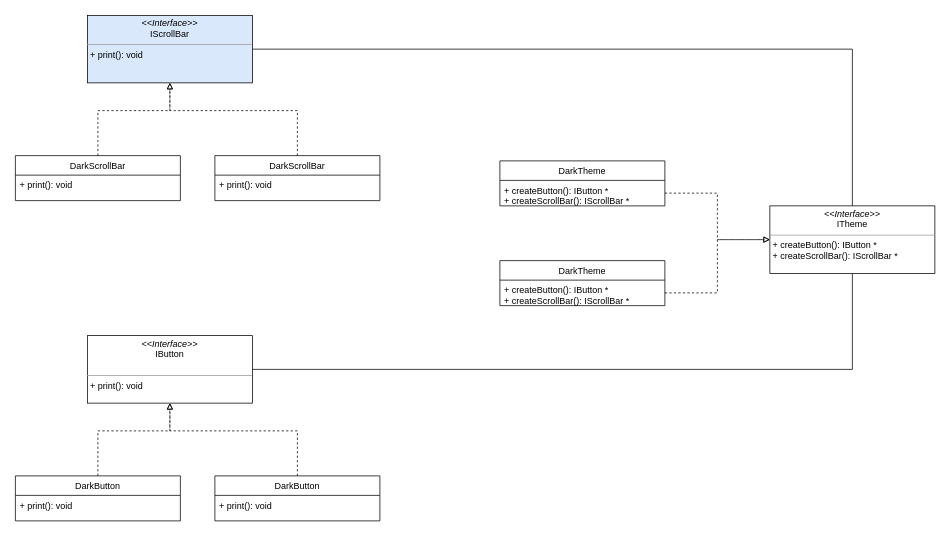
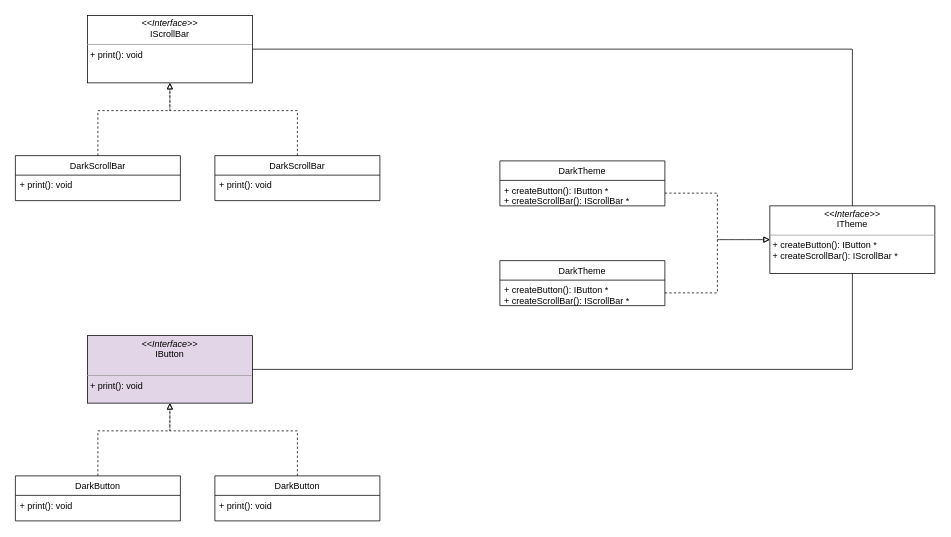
(170, 49) -> (170, 49)
(170, 369) -> (170, 369)
